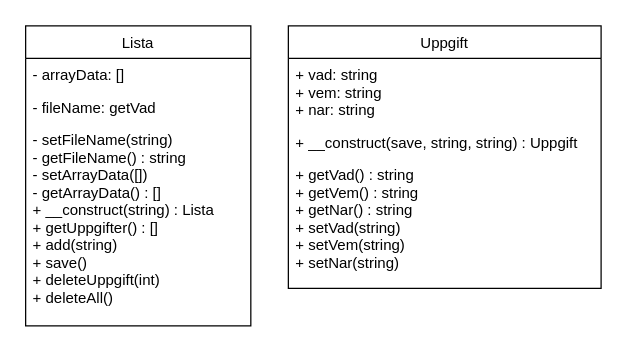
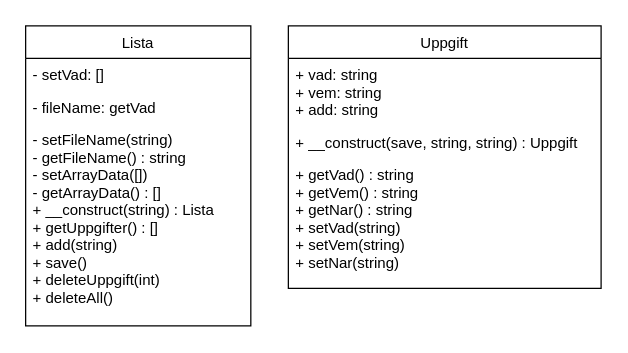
(90, 75) -> (77, 75)
(342, 75) -> (342, 75)
